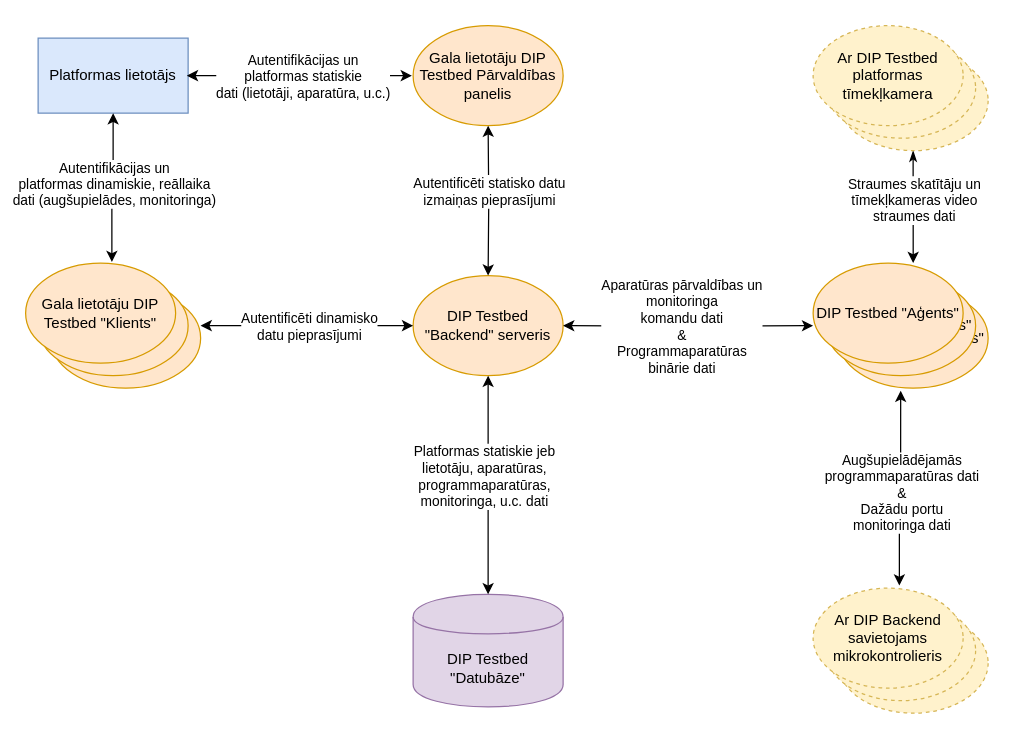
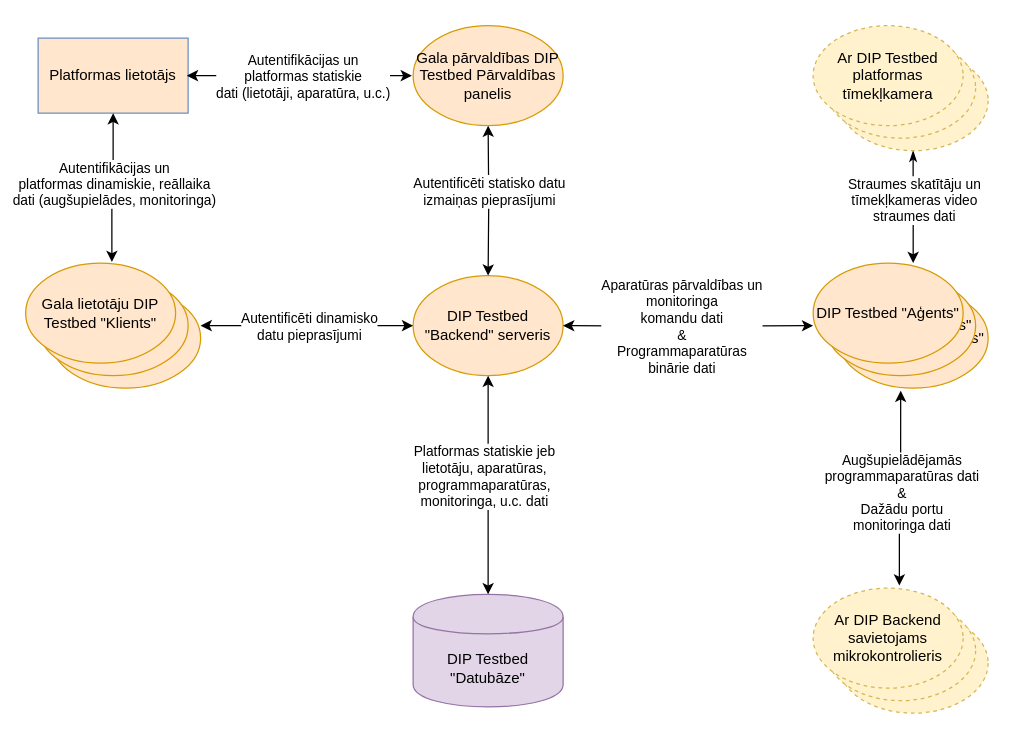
(113, 76) -> (113, 76)
(488, 76) -> (488, 76)
